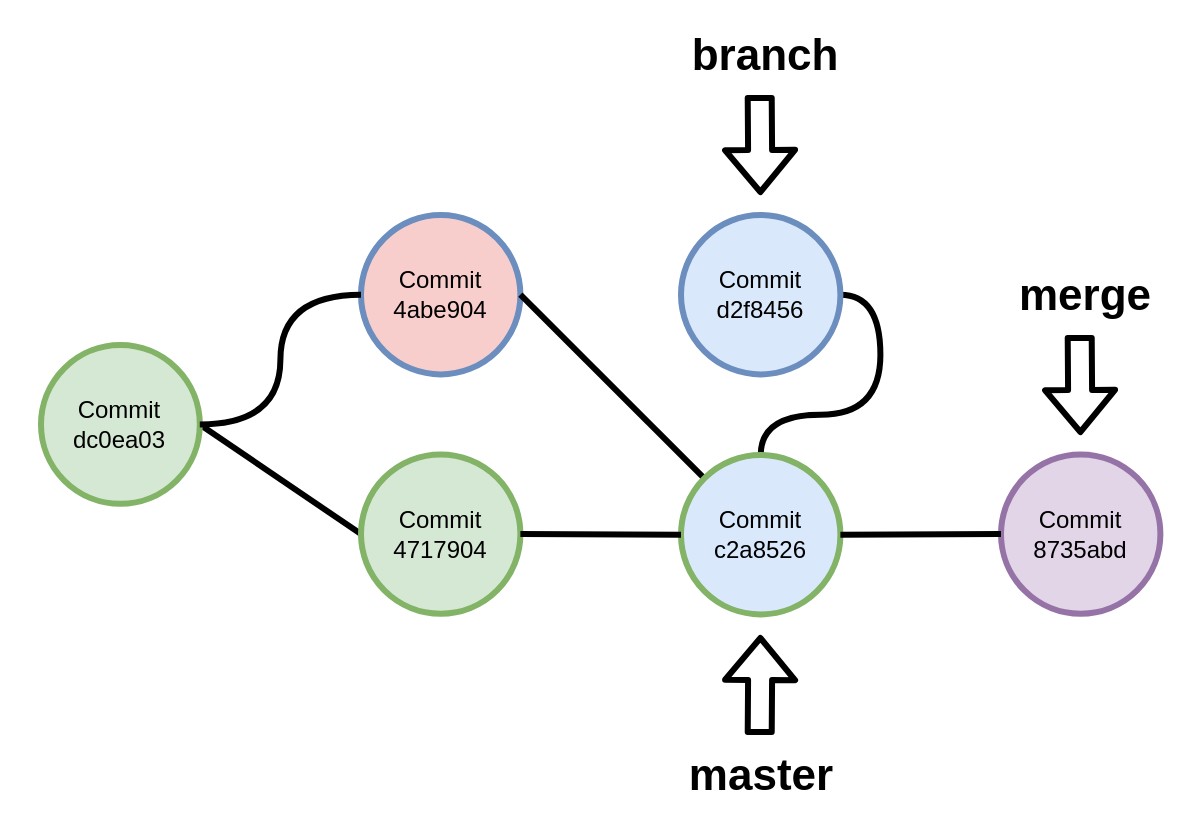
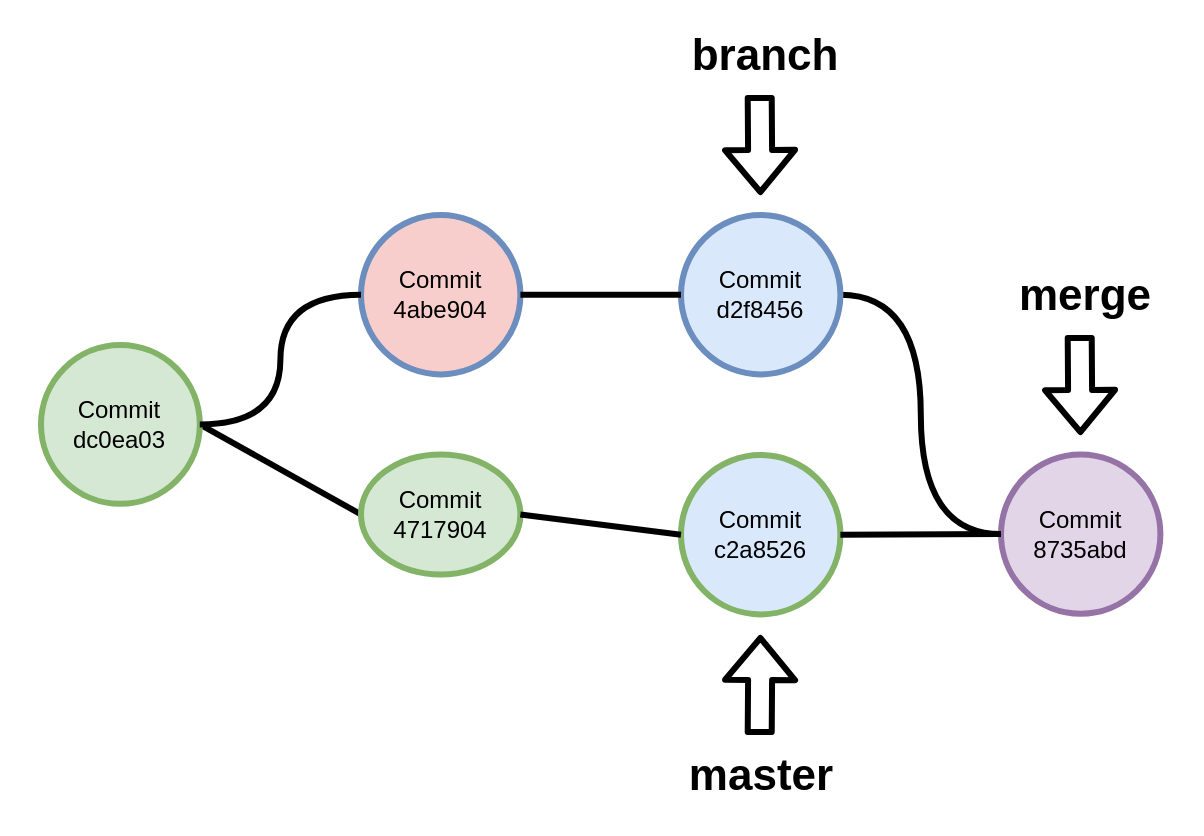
(611, 385) -> (601, 295)
(863, 402) -> (921, 408)
(441, 534) -> (441, 514)
